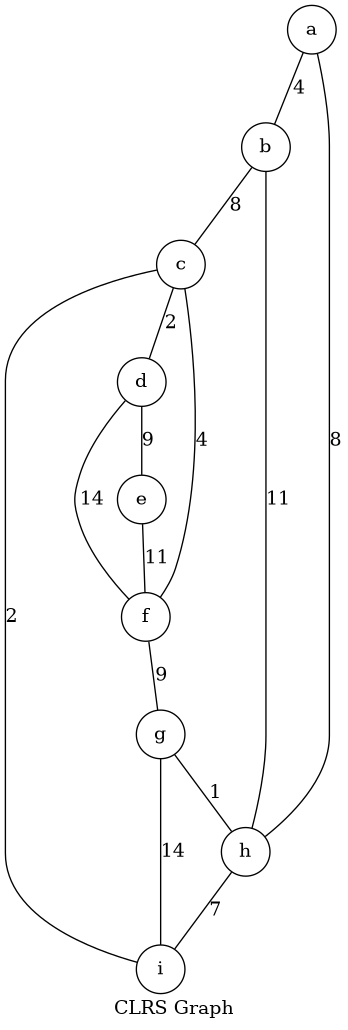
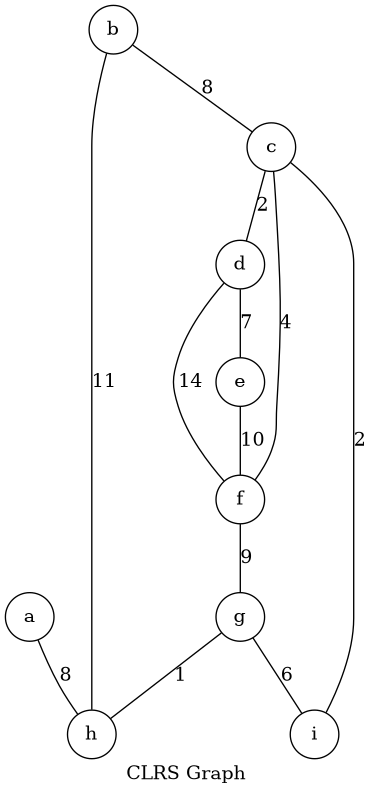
(289, 88) -> none
(148, 441) -> (247, 323)
(157, 558) -> (253, 441)
(173, 852) -> (288, 676)
(203, 911) -> none
